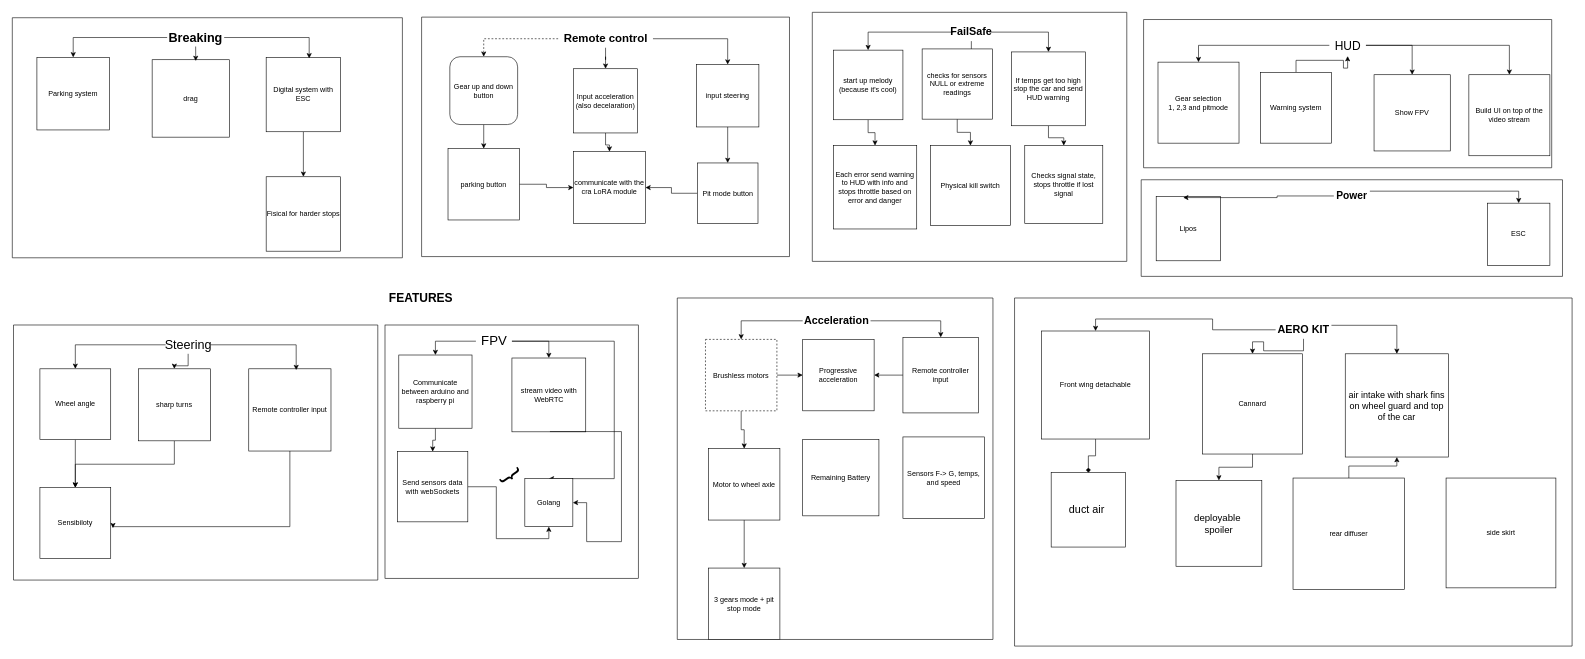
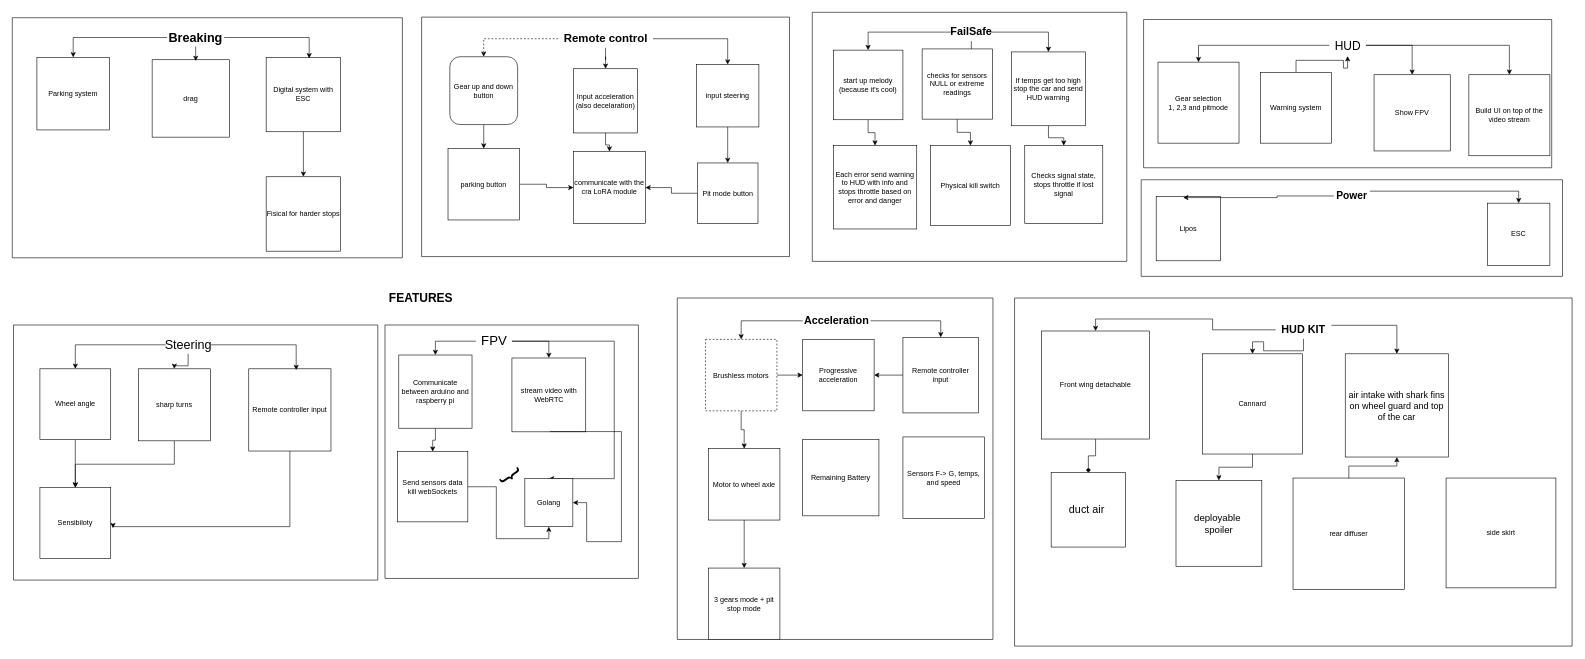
(1303, 330) -> (1303, 330)
(433, 487) -> (433, 487)
